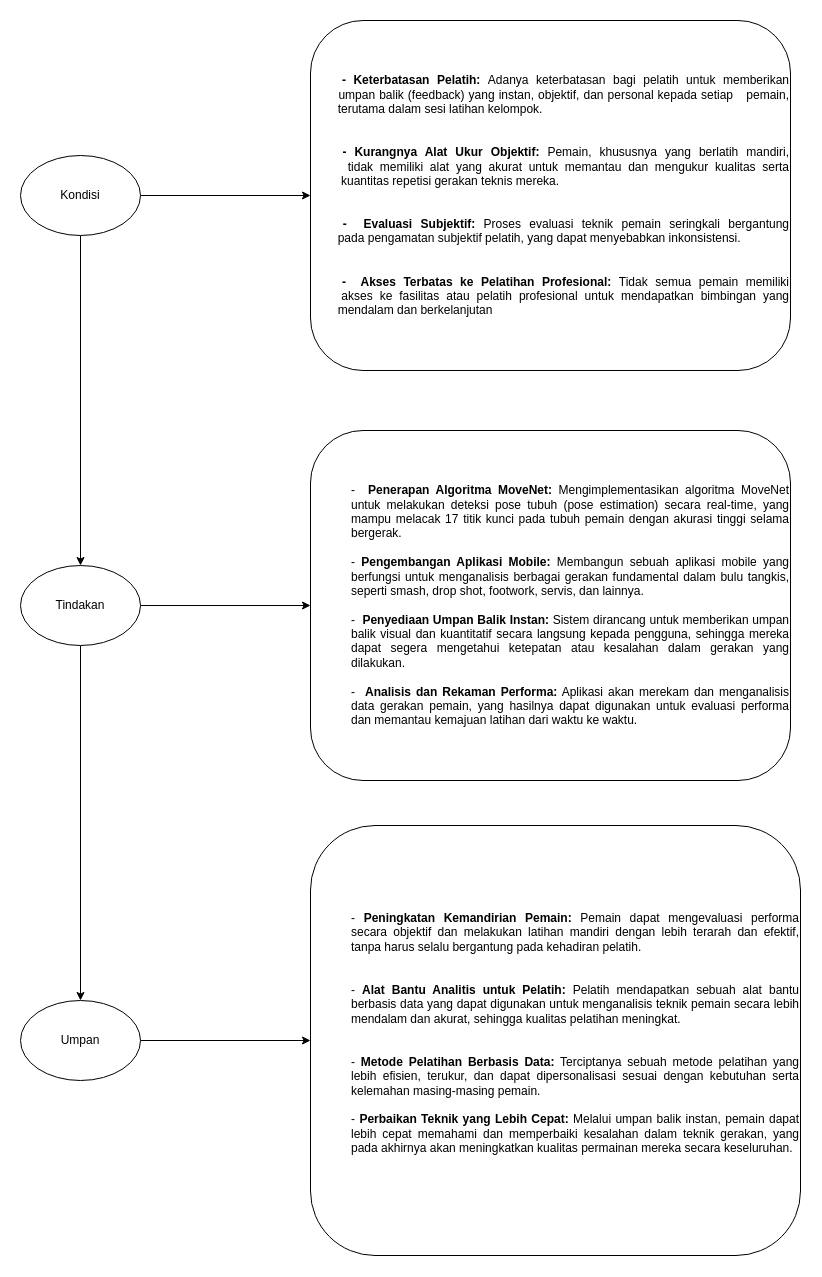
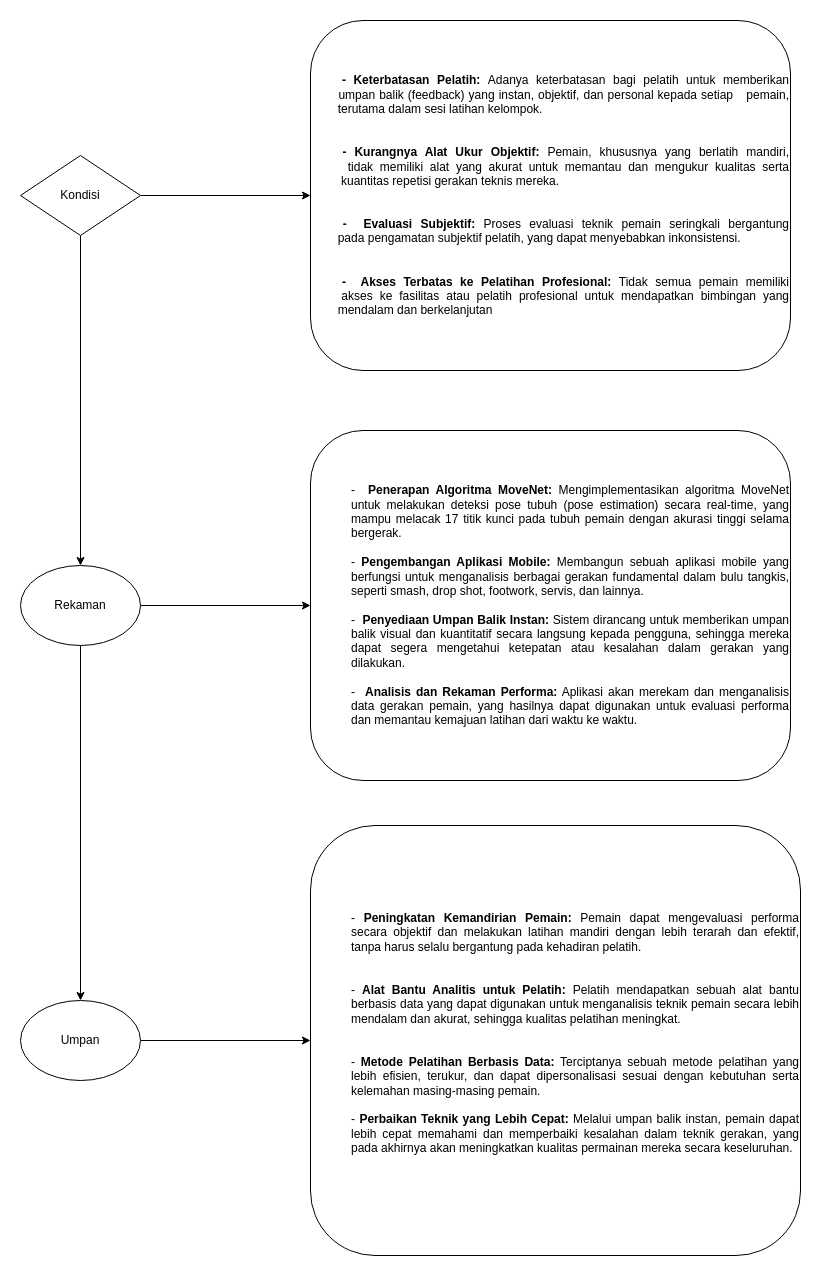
(81, 196) -> (81, 196)
(81, 606) -> (81, 606)
